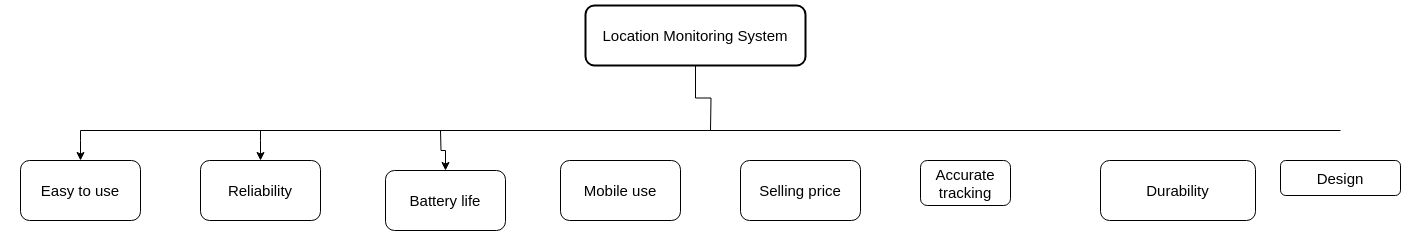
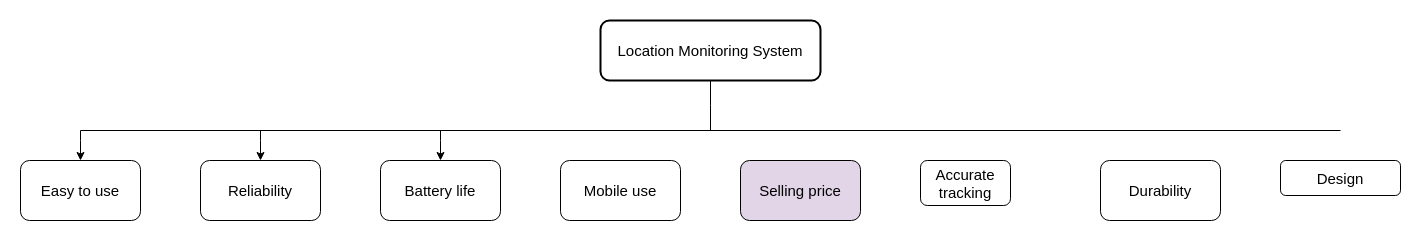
(696, 36) -> (711, 51)
(801, 191) -> (801, 191)
(1178, 191) -> (1161, 191)
(446, 201) -> (441, 191)
